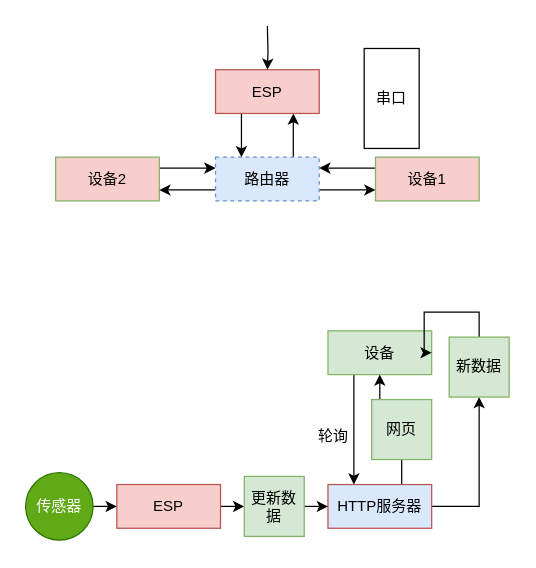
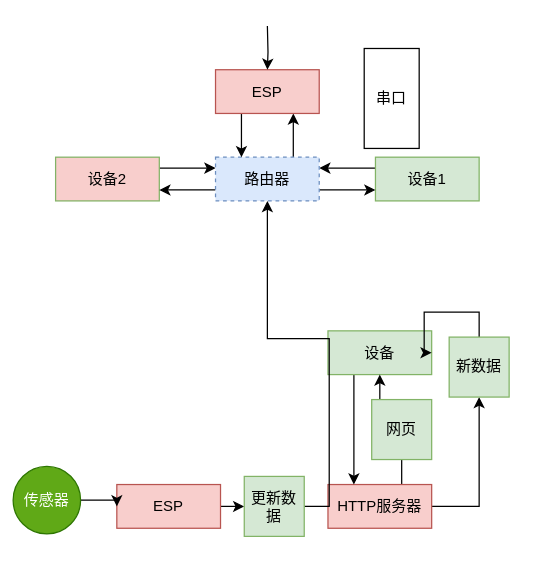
(428, 179) -> (428, 179)
(333, 437) -> none
(59, 506) -> (47, 500)
(318, 506) -> (324, 339)
(380, 506) -> (380, 506)
